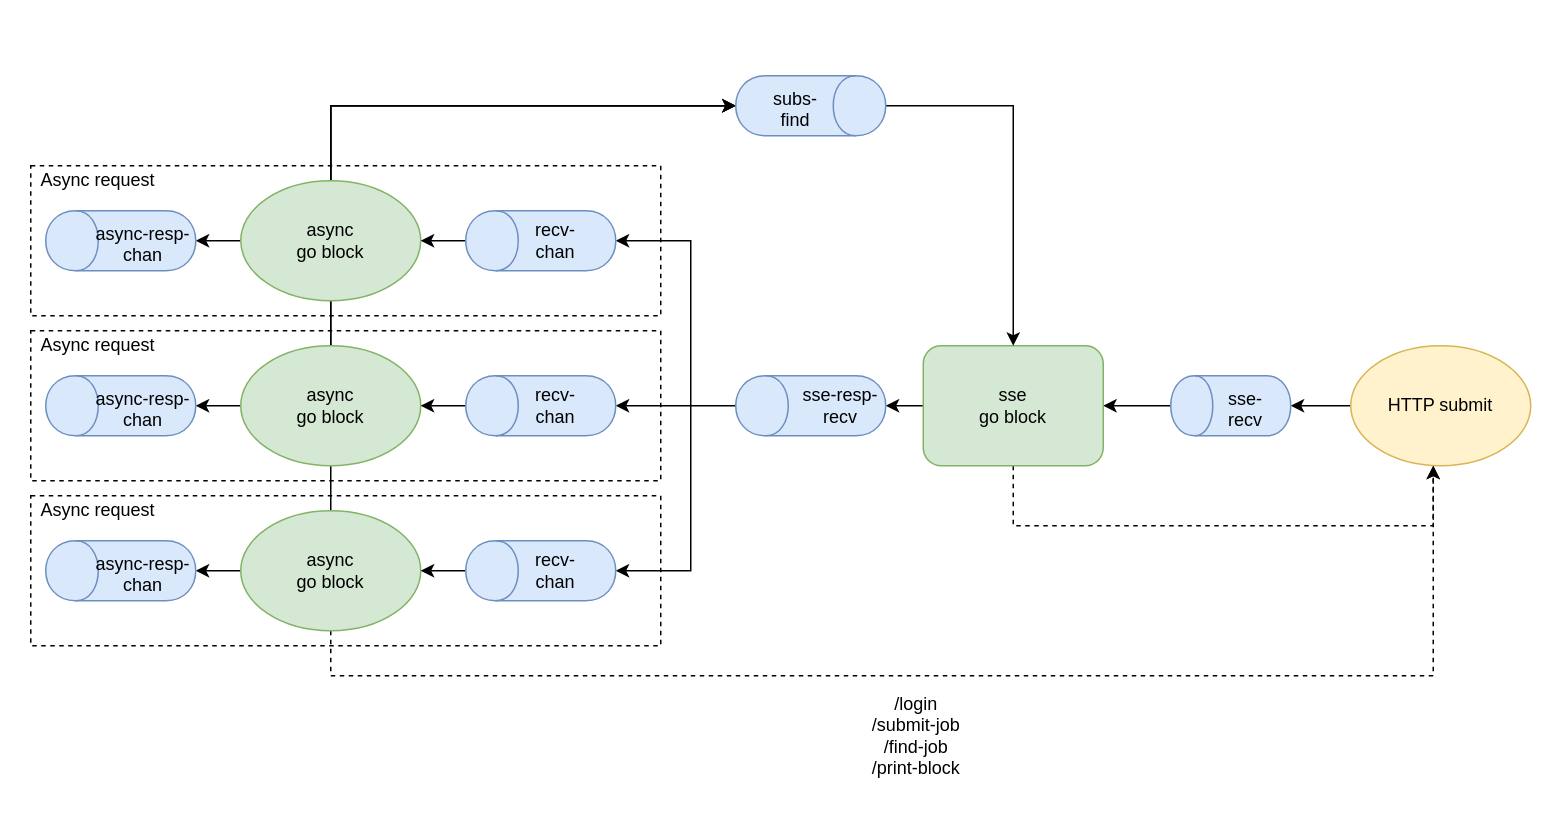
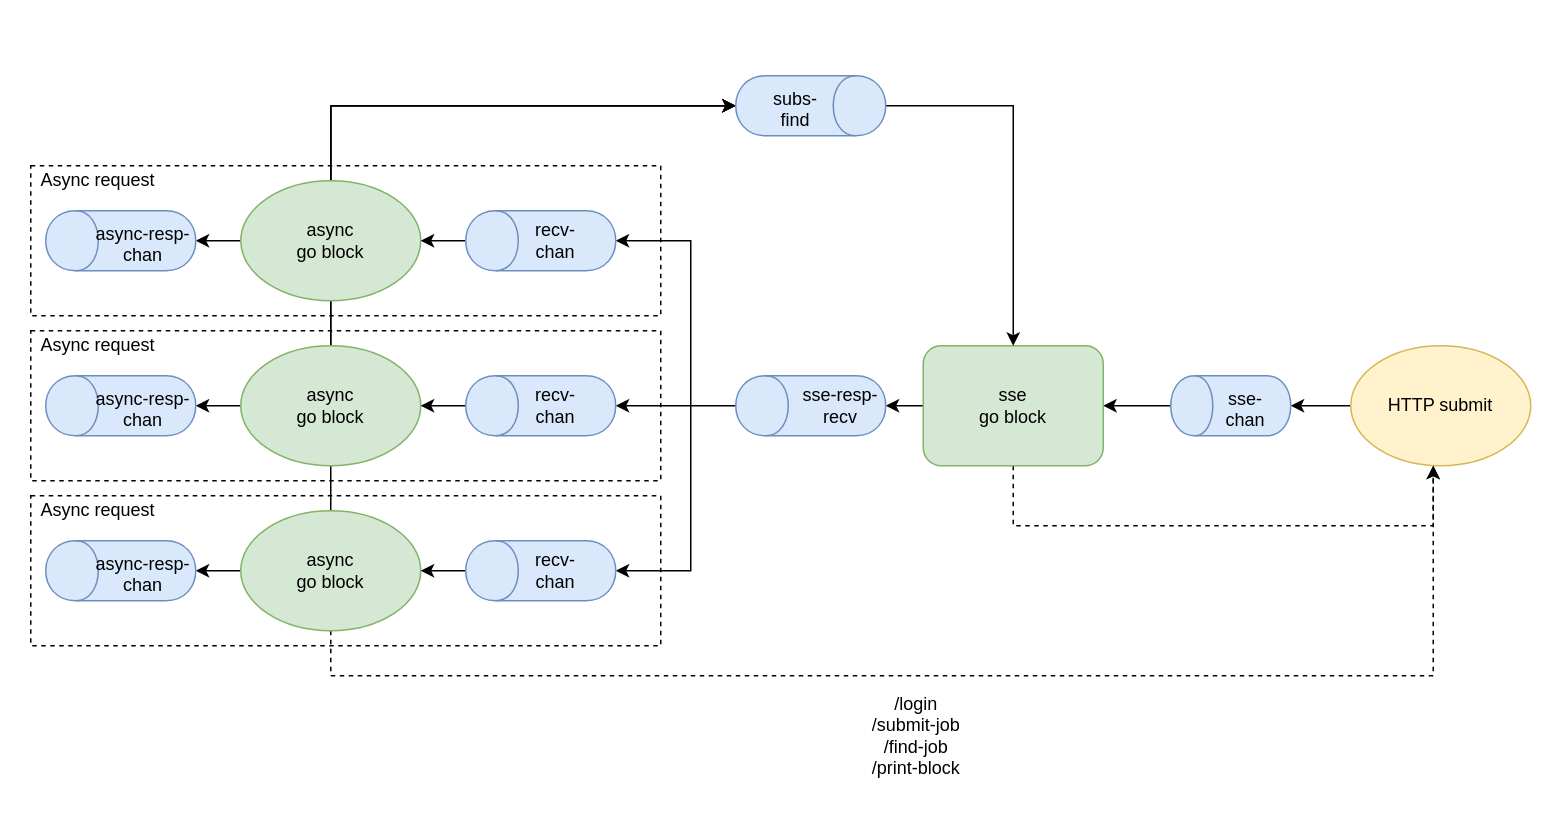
(1246, 421) -> (1246, 421)
